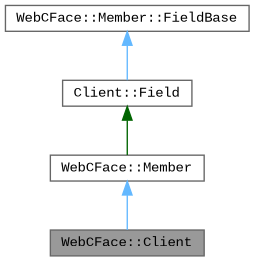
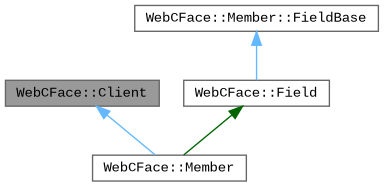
(127, 93) -> (257, 93)
(127, 213) -> (131, 135)
